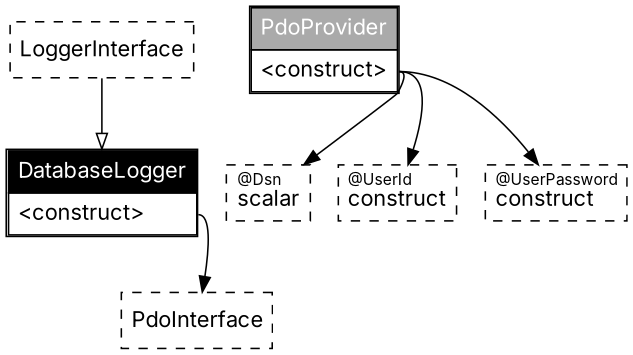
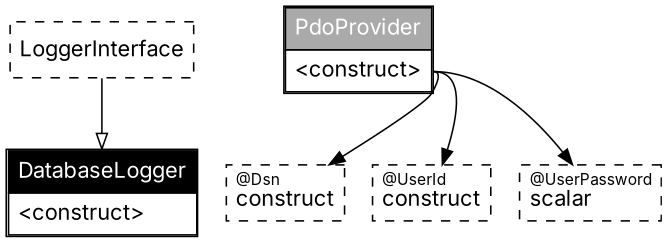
(268, 199) -> (285, 199)
(545, 199) -> (561, 199)
(197, 320) -> none
